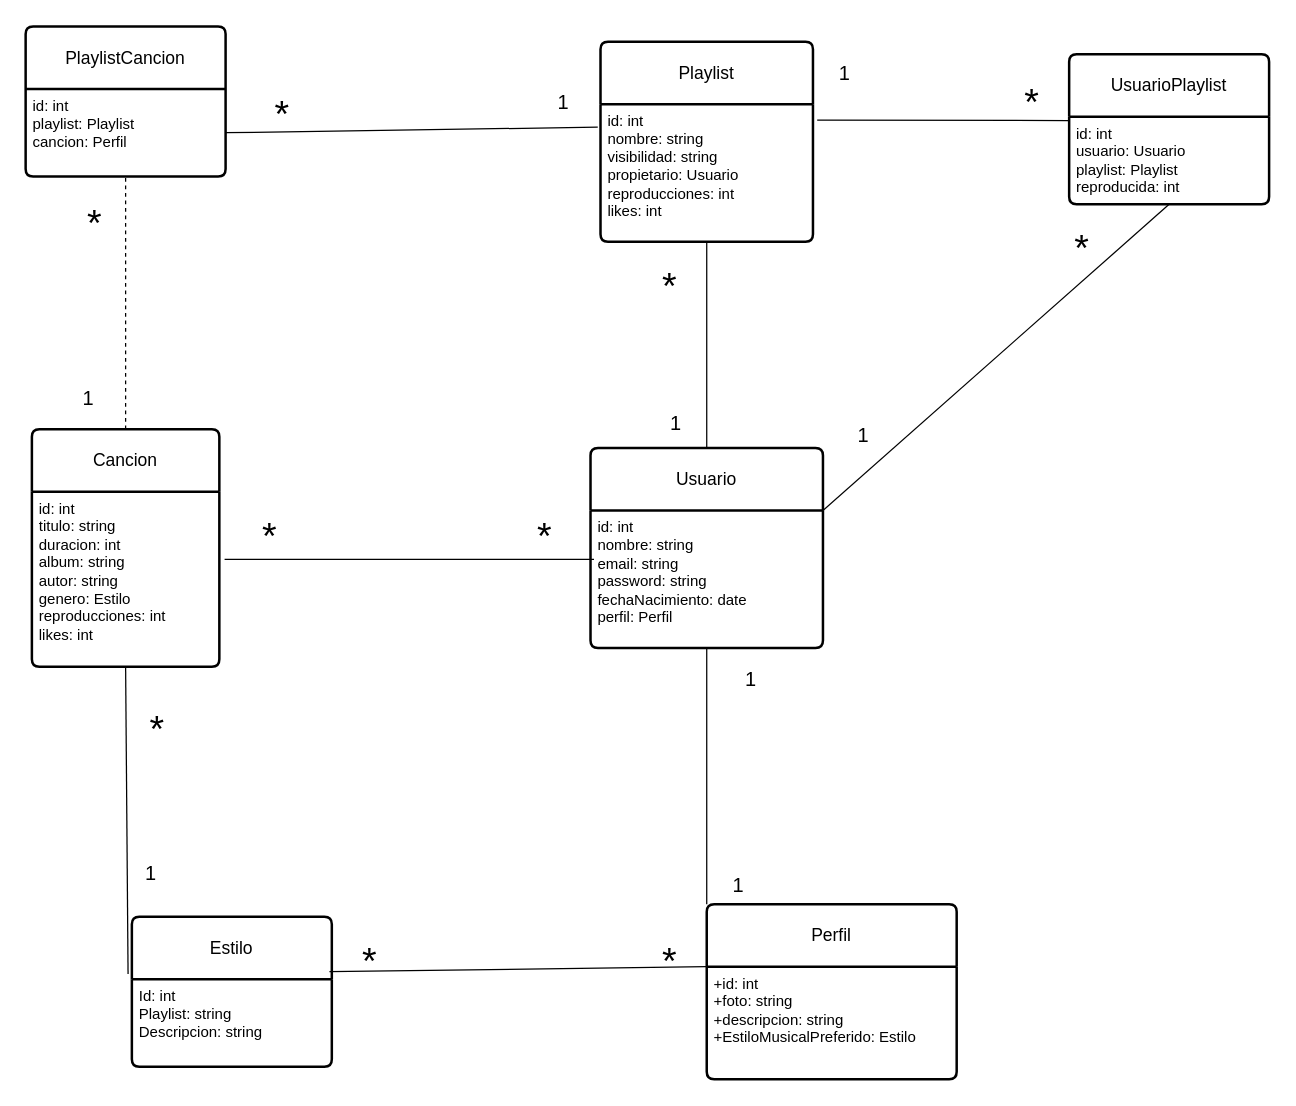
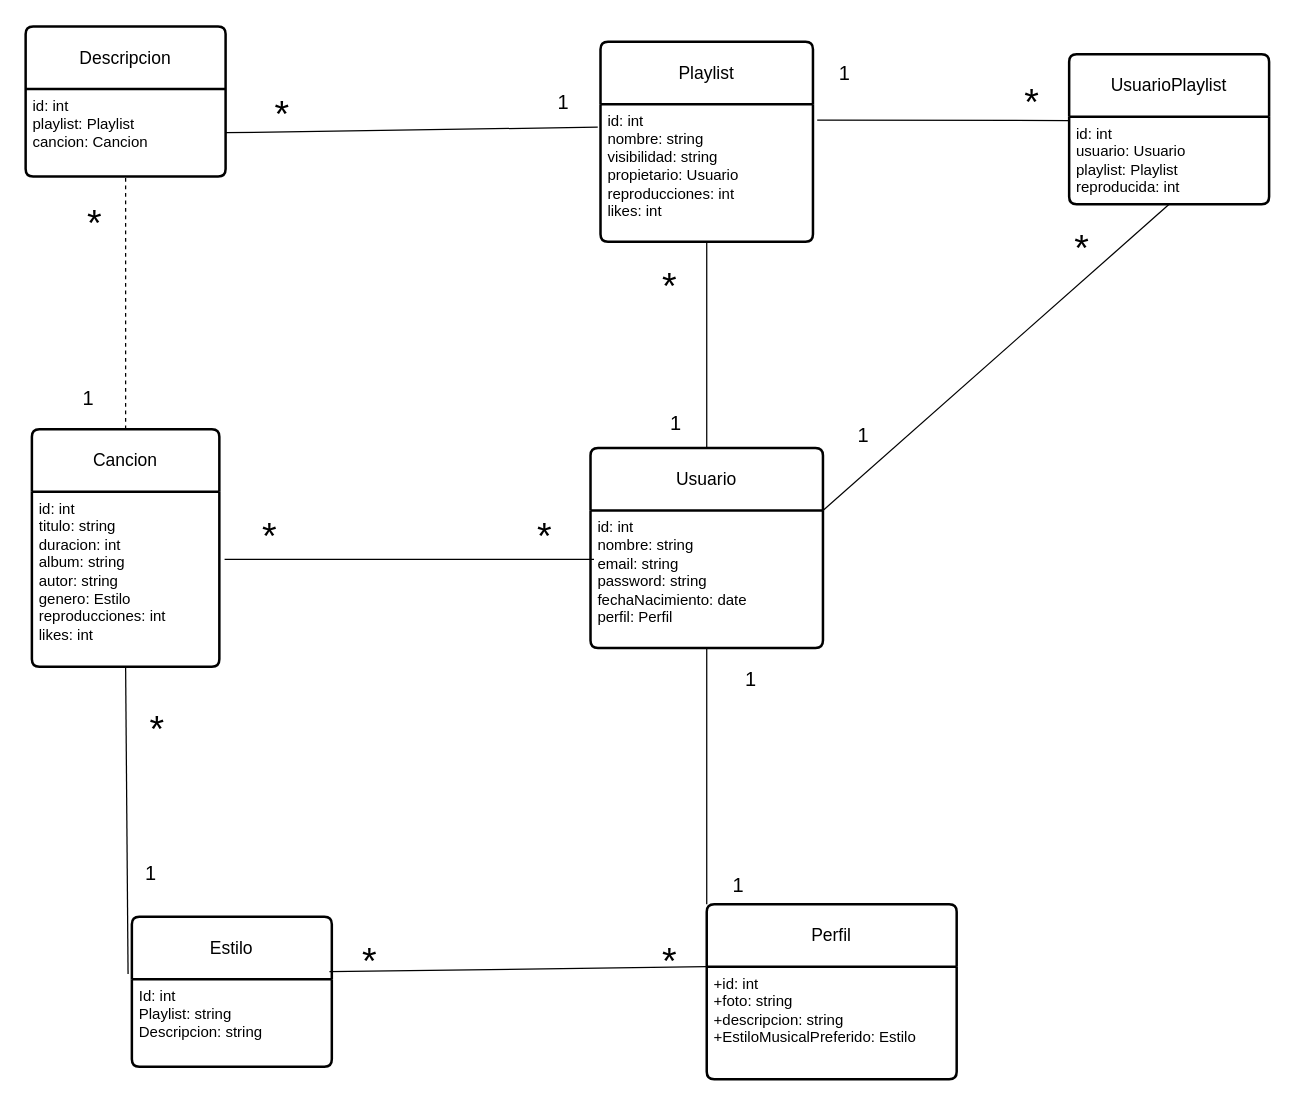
(126, 58) -> (126, 58)
(93, 125) -> (93, 125)
